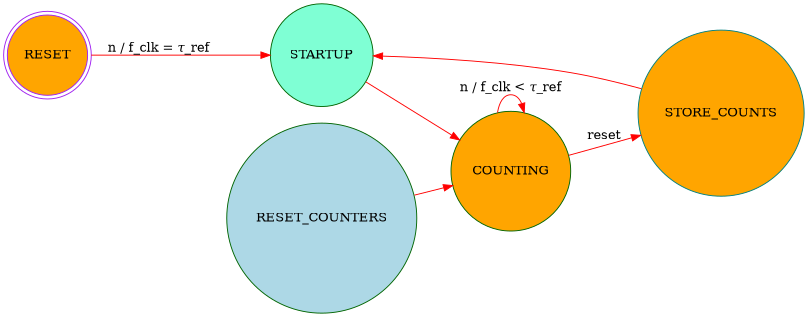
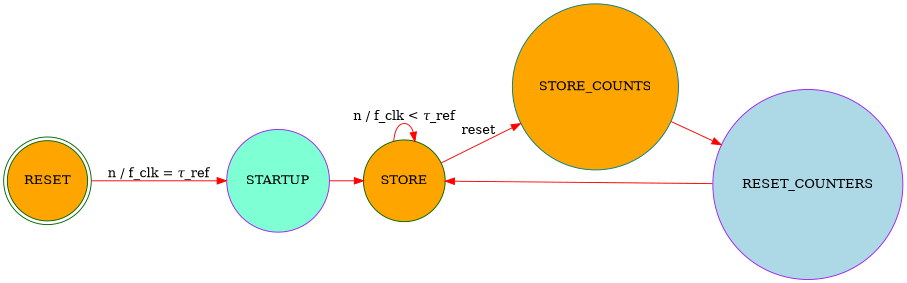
(47, 55) -> (47, 181)
(322, 55) -> (278, 181)
(513, 65) -> (692, 131)
(511, 171) -> (404, 181)
(322, 218) -> (808, 184)
